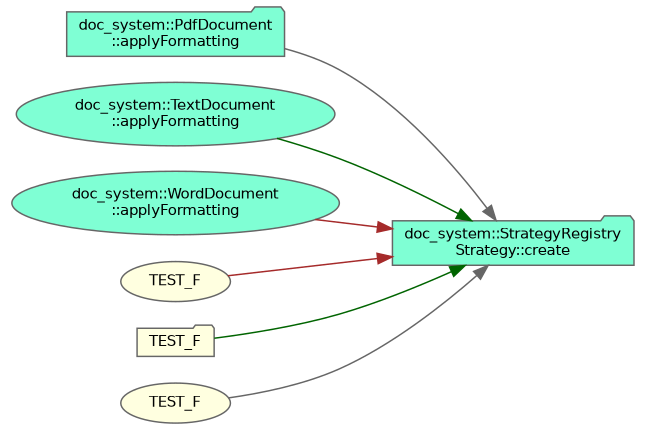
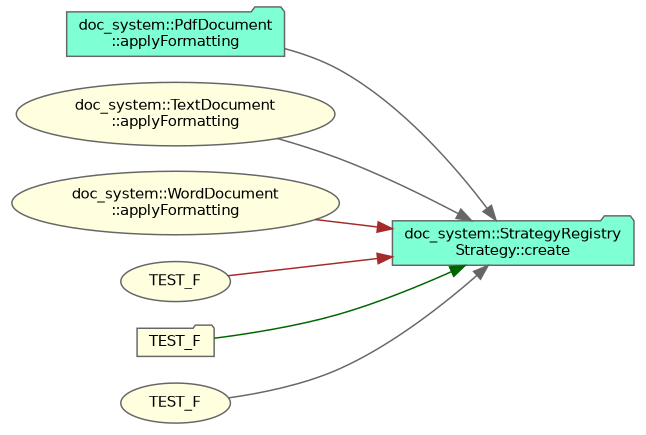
(176, 114) -> (176, 114)
(370, 171) -> (370, 171)
(176, 203) -> (176, 203)
